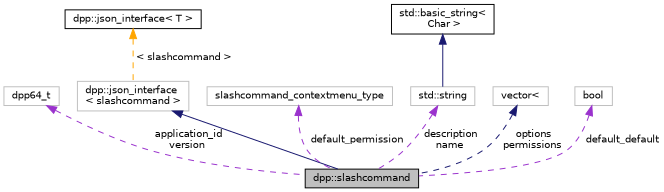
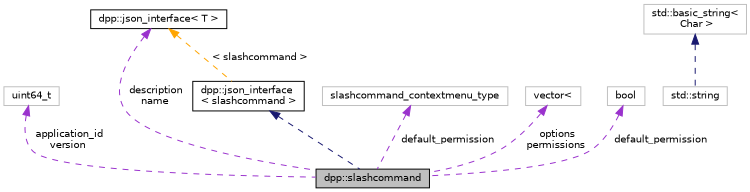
(443, 19) -> (695, 19)
(443, 65) -> (695, 65)
(32, 96) -> (32, 96)
(133, 96) -> (248, 96)
(621, 140) -> (659, 140)
(260, 142) -> (319, 143)
(409, 145) -> (177, 140)
(474, 156) -> (491, 154)
